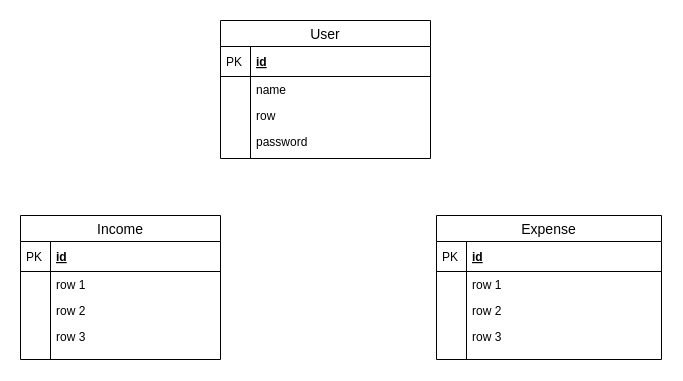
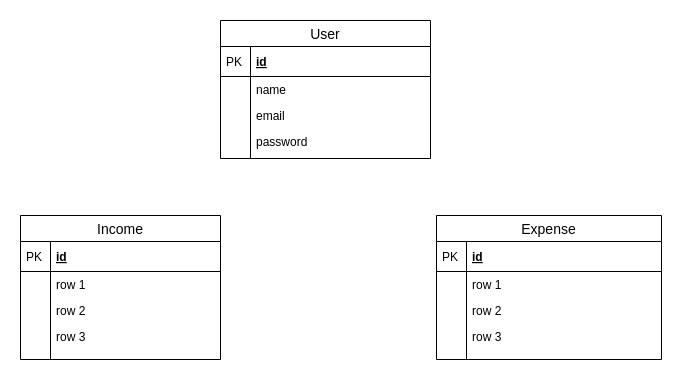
(266, 116) -> (270, 116)
